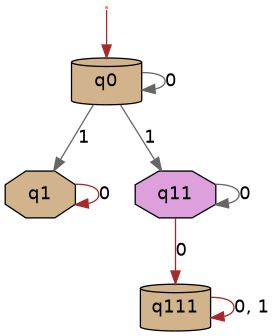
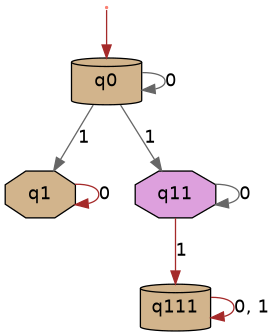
(182, 251) -> (182, 251)
